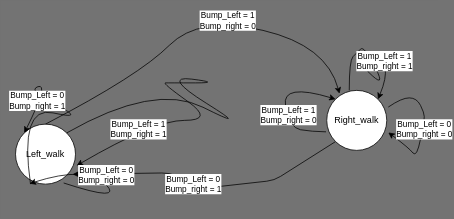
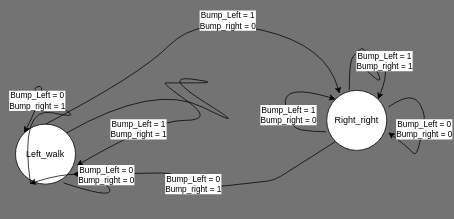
(357, 120) -> (357, 120)
